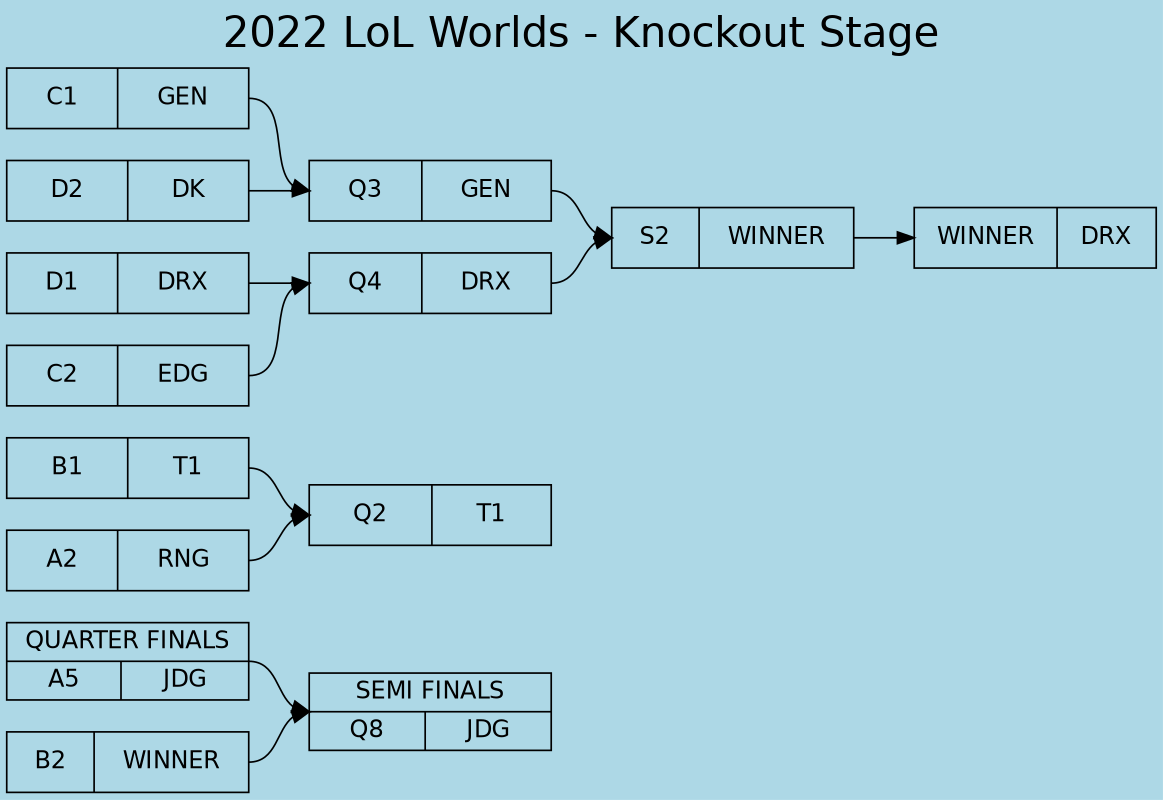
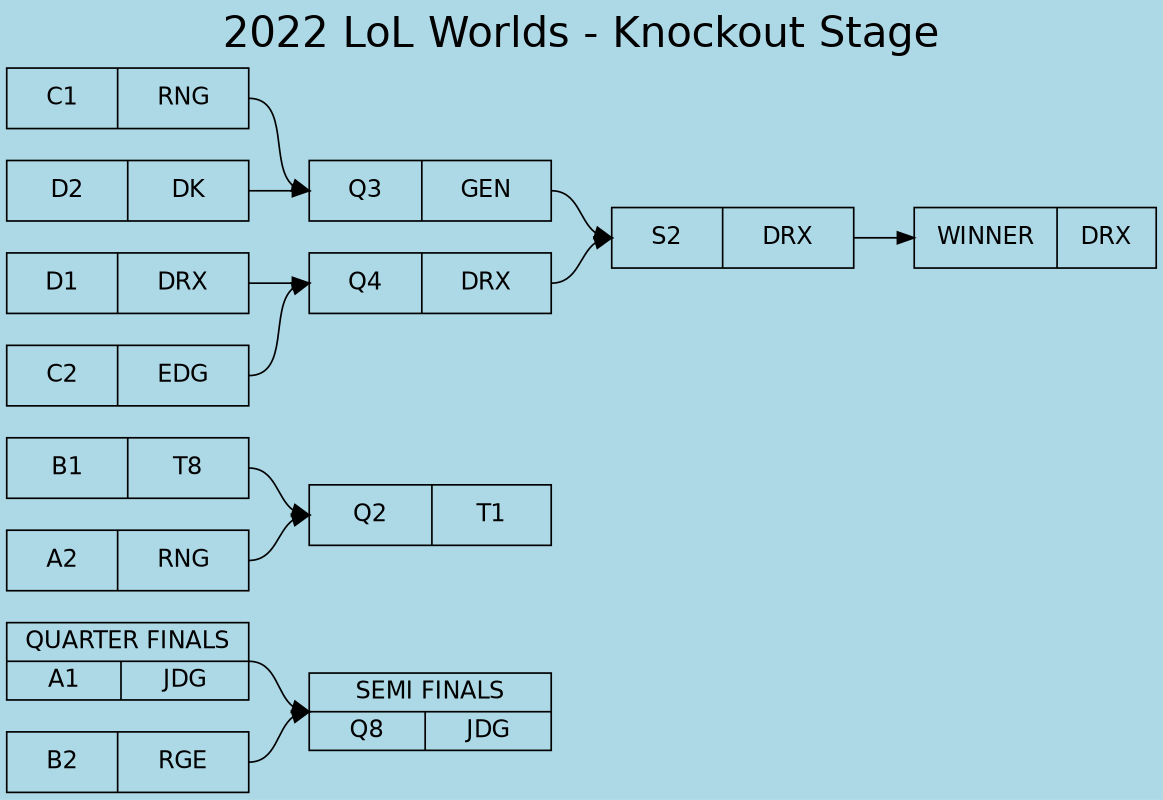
(183, 97) -> (183, 97)
(776, 237) -> (788, 237)
(188, 467) -> (188, 467)
(64, 680) -> (64, 680)
(171, 761) -> (183, 761)
